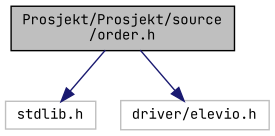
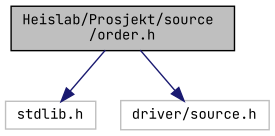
(123, 28) -> (123, 28)
(195, 115) -> (195, 115)
